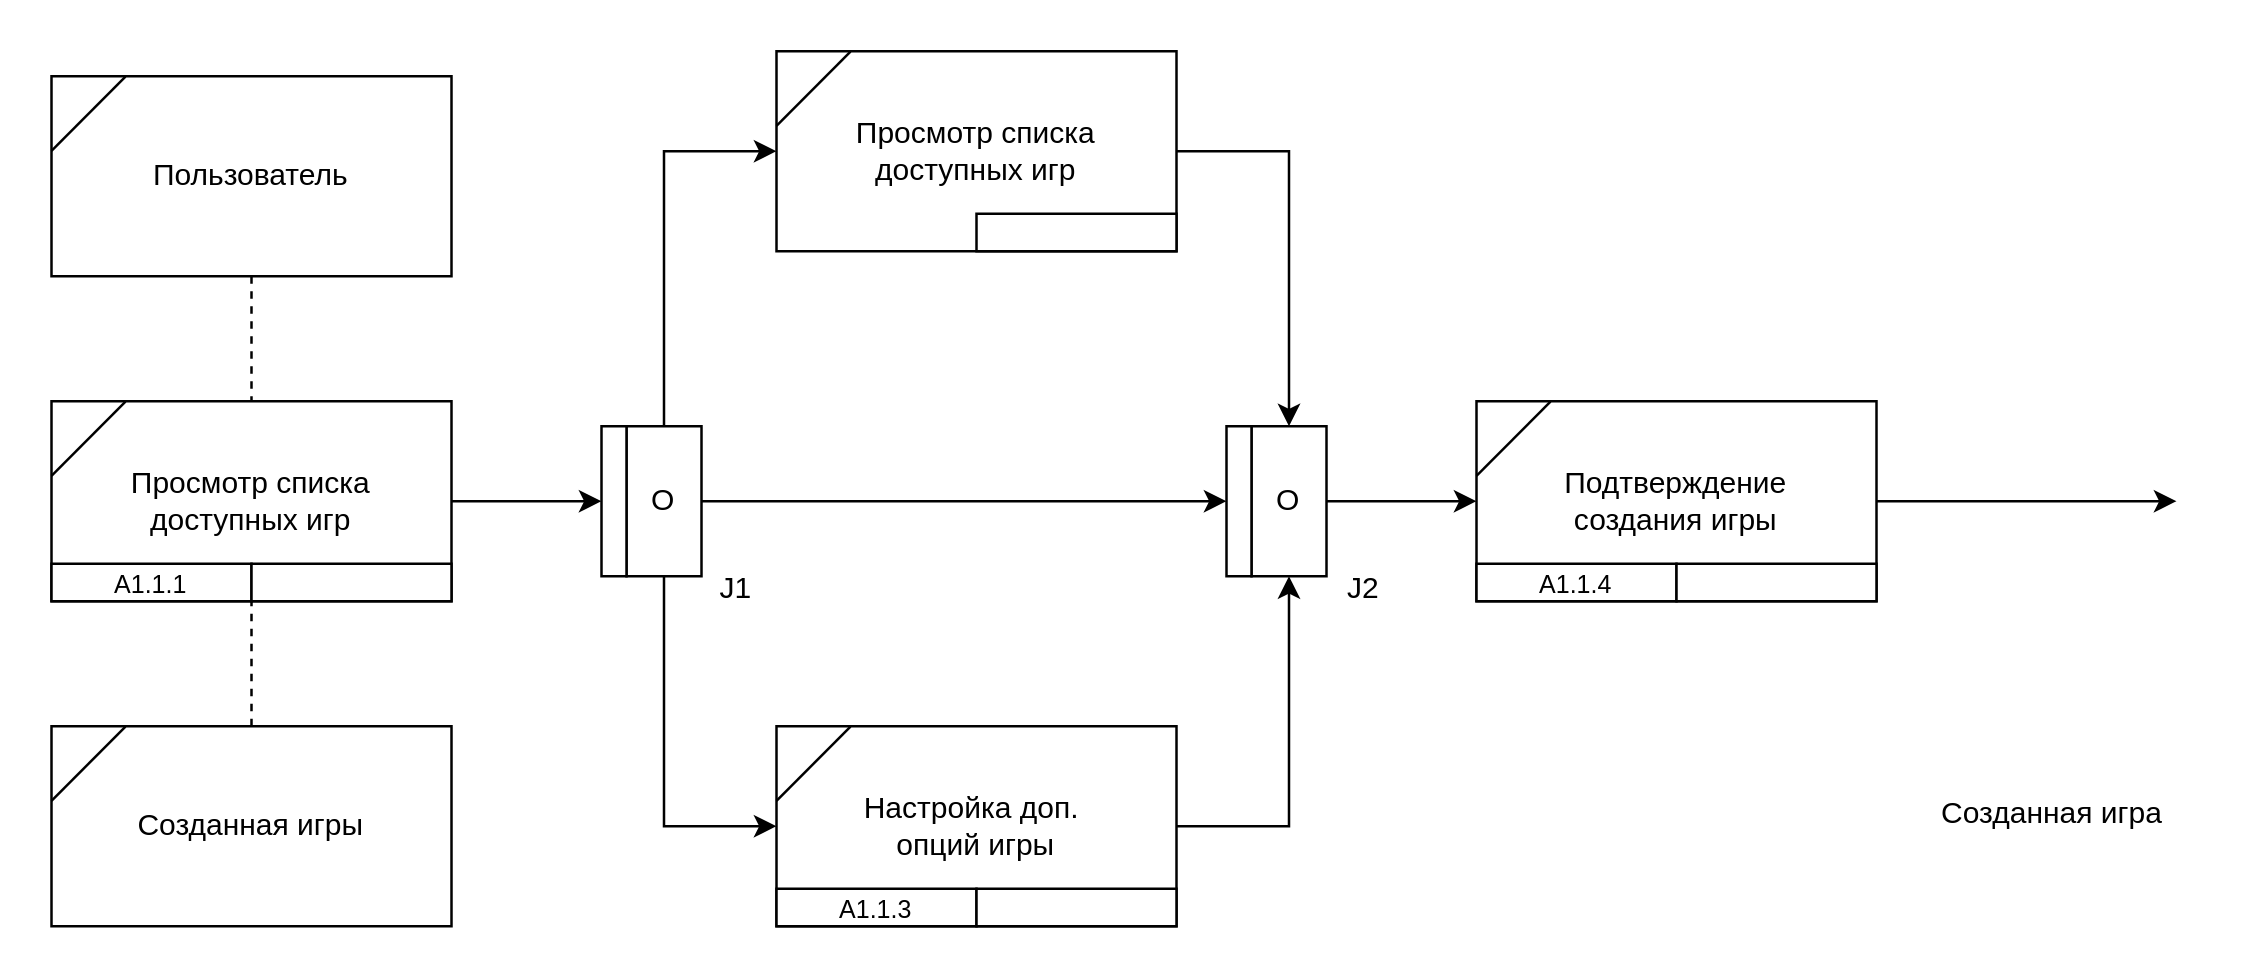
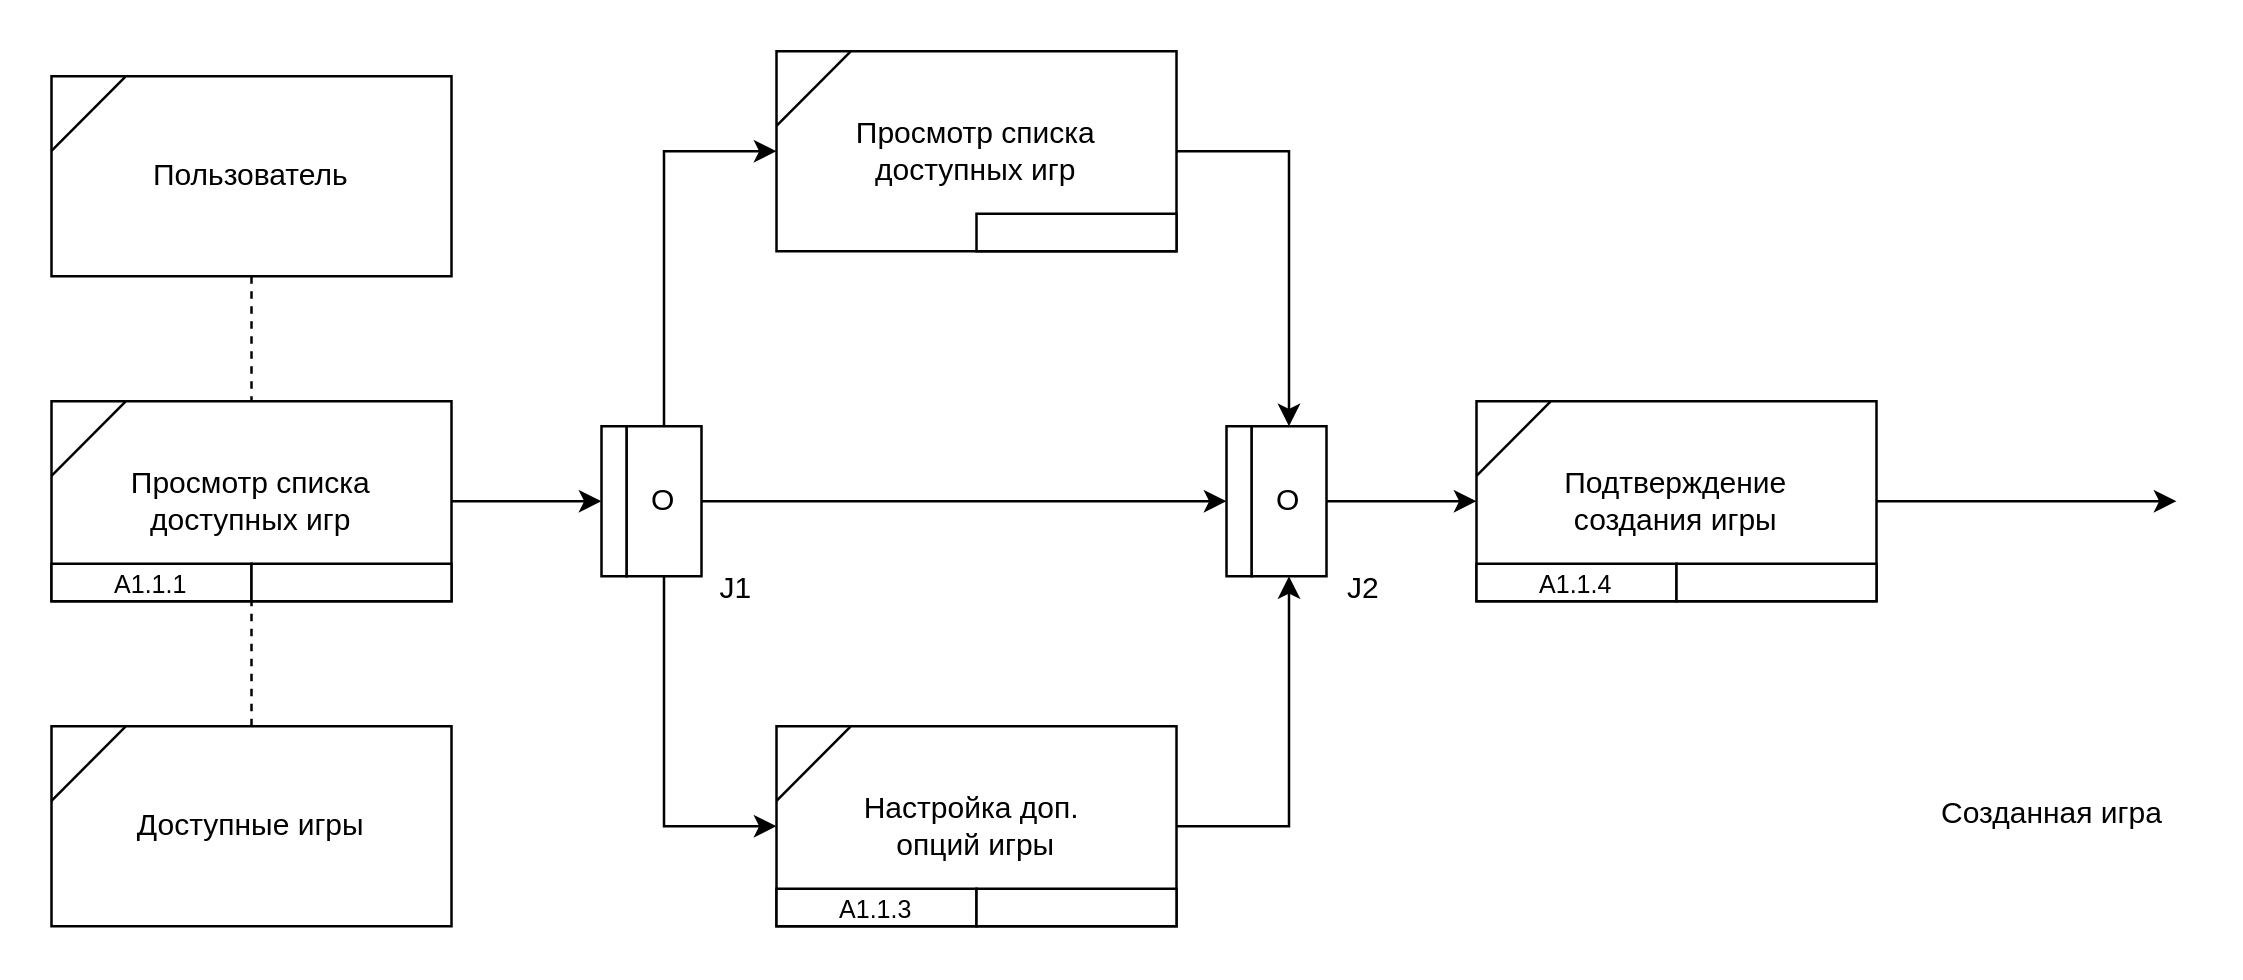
(251, 826) -> (251, 826)
